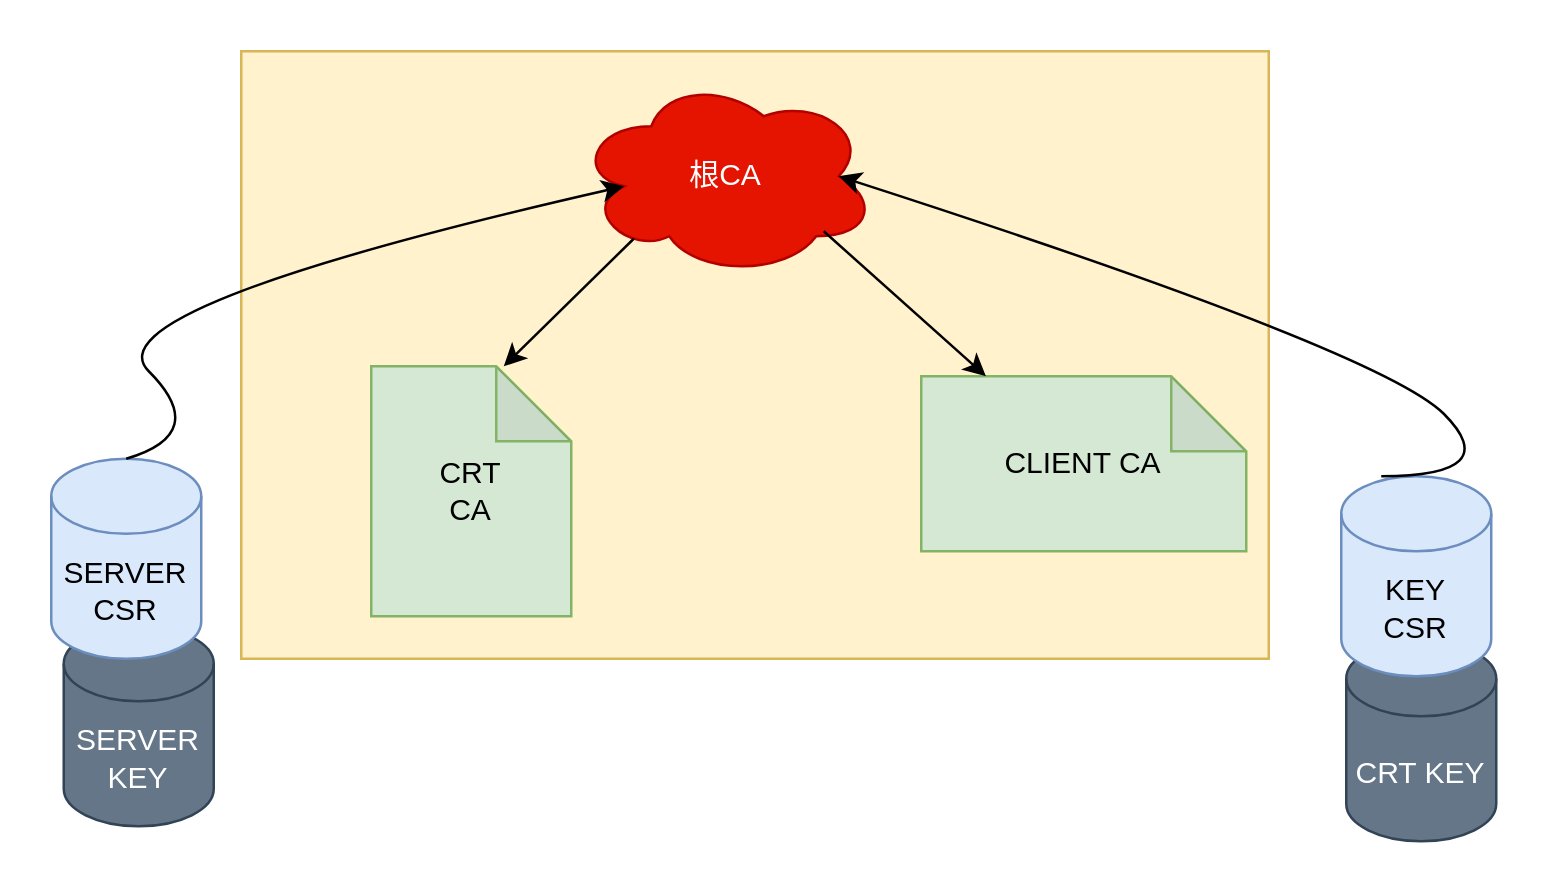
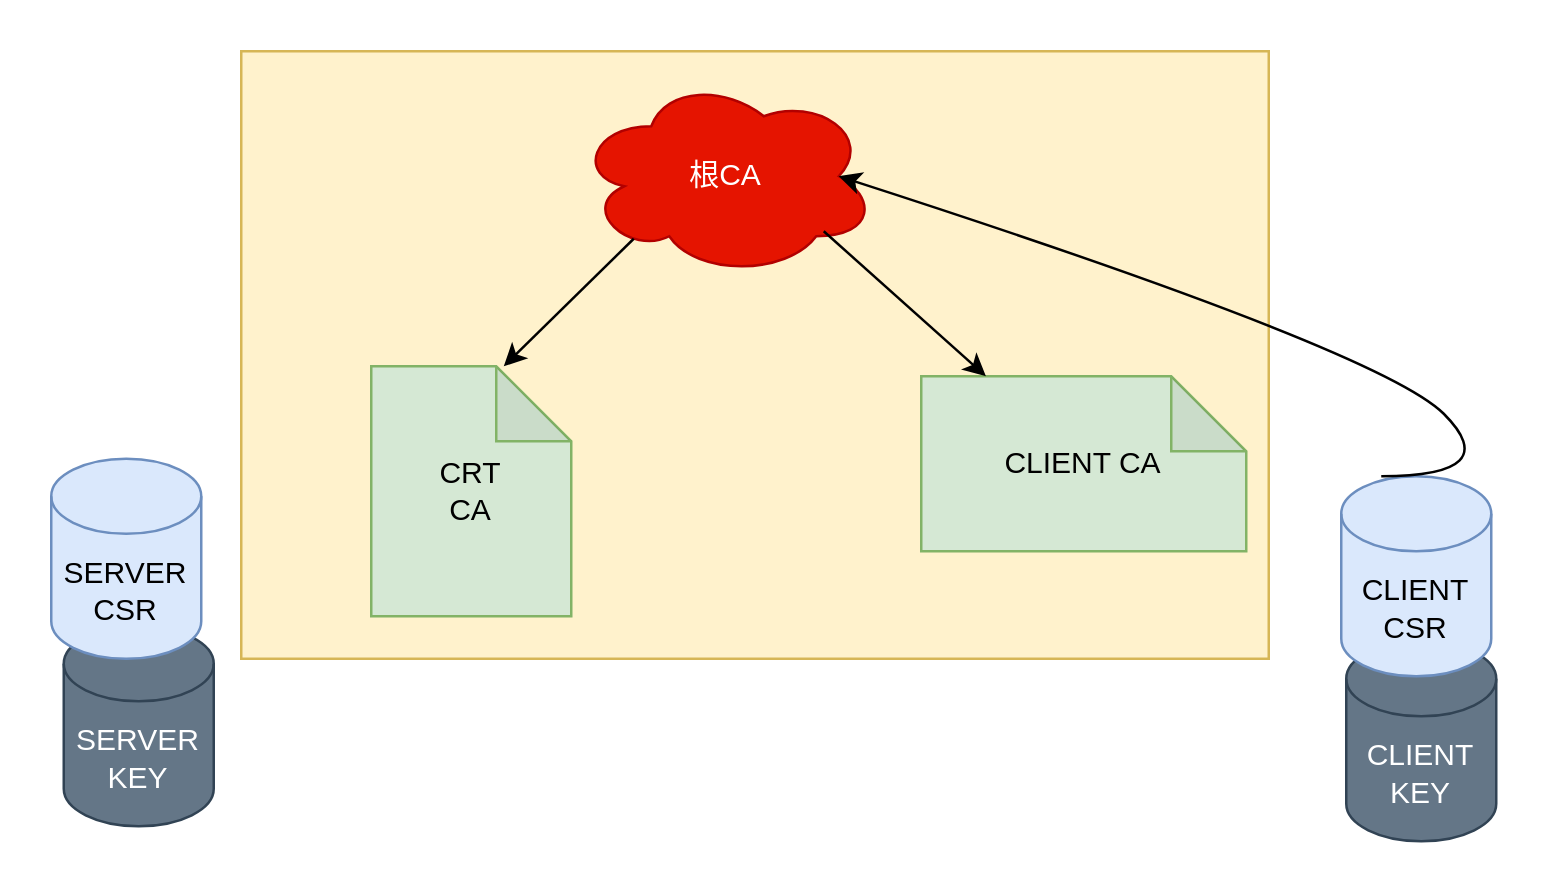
(301, 271) -> none
(1416, 609) -> (1416, 609)
(1421, 774) -> (1421, 774)
